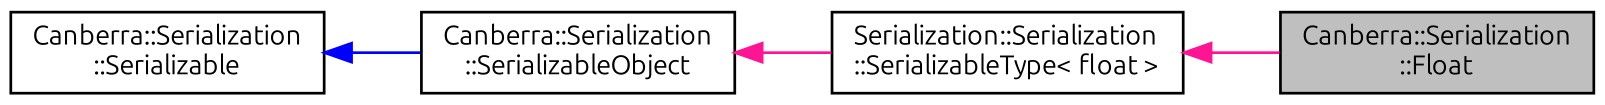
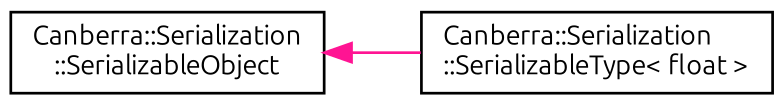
(167, 53) -> none
(1008, 53) -> (597, 53)
(1437, 53) -> none
